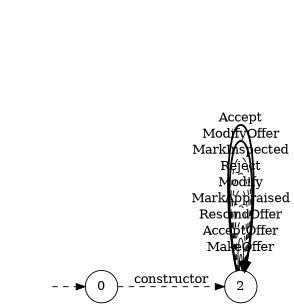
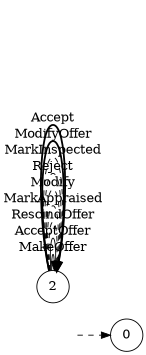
(166, 287) -> none
